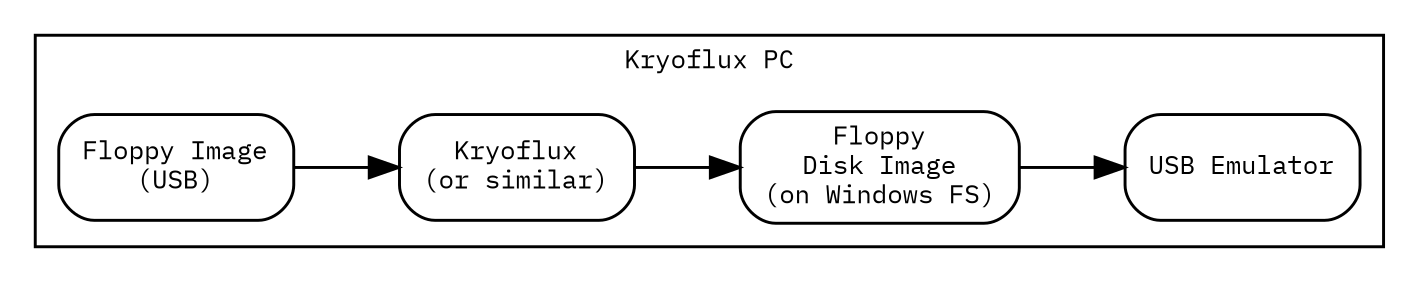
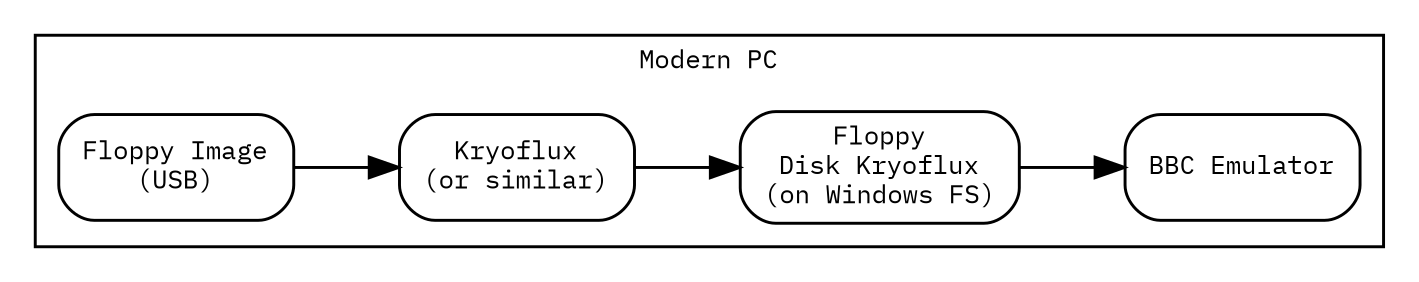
(709, 62) -> (709, 62)
(880, 167) -> (880, 167)
(1243, 167) -> (1243, 167)
